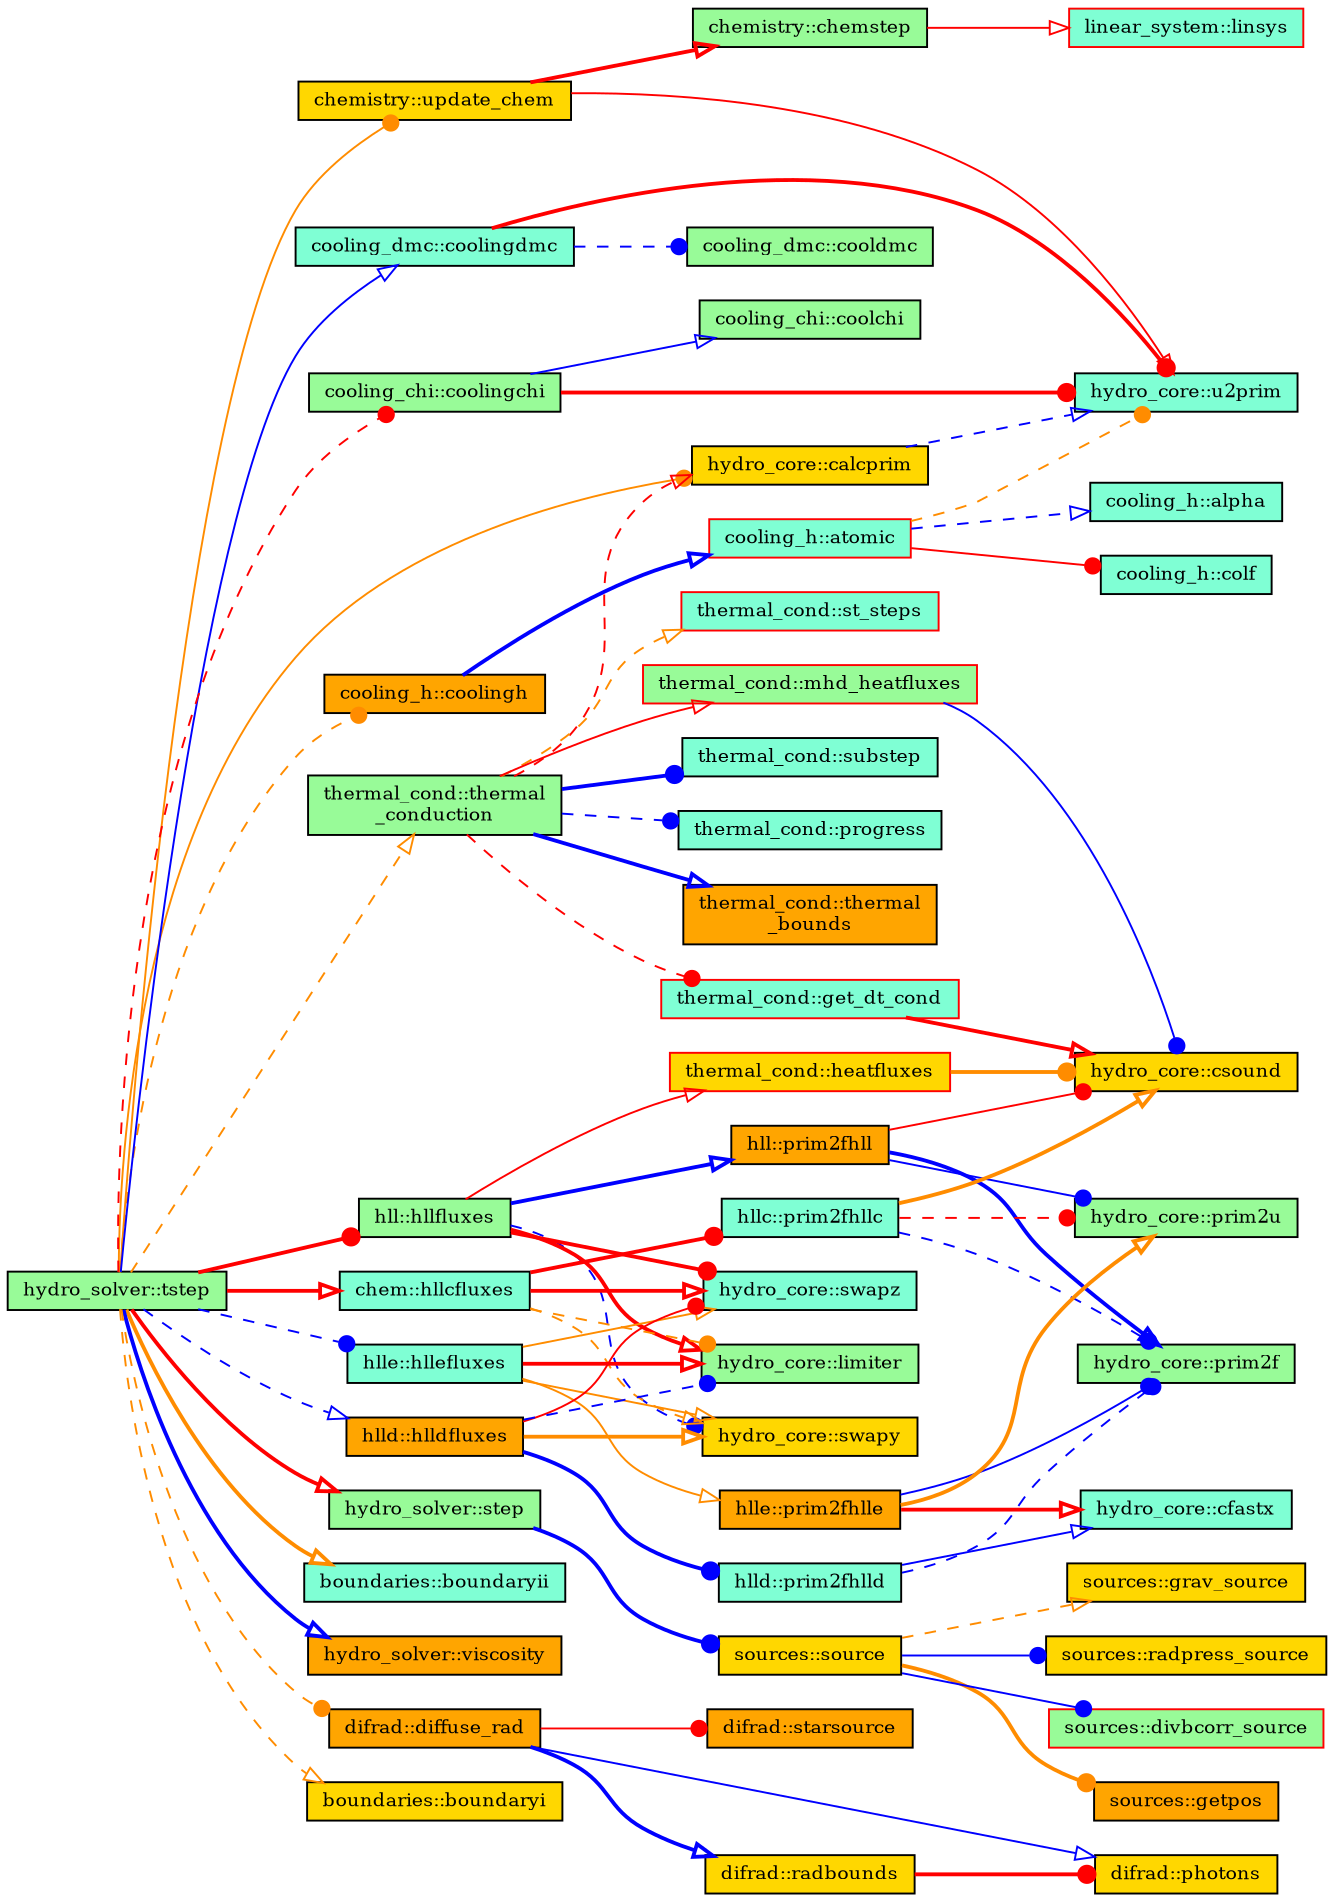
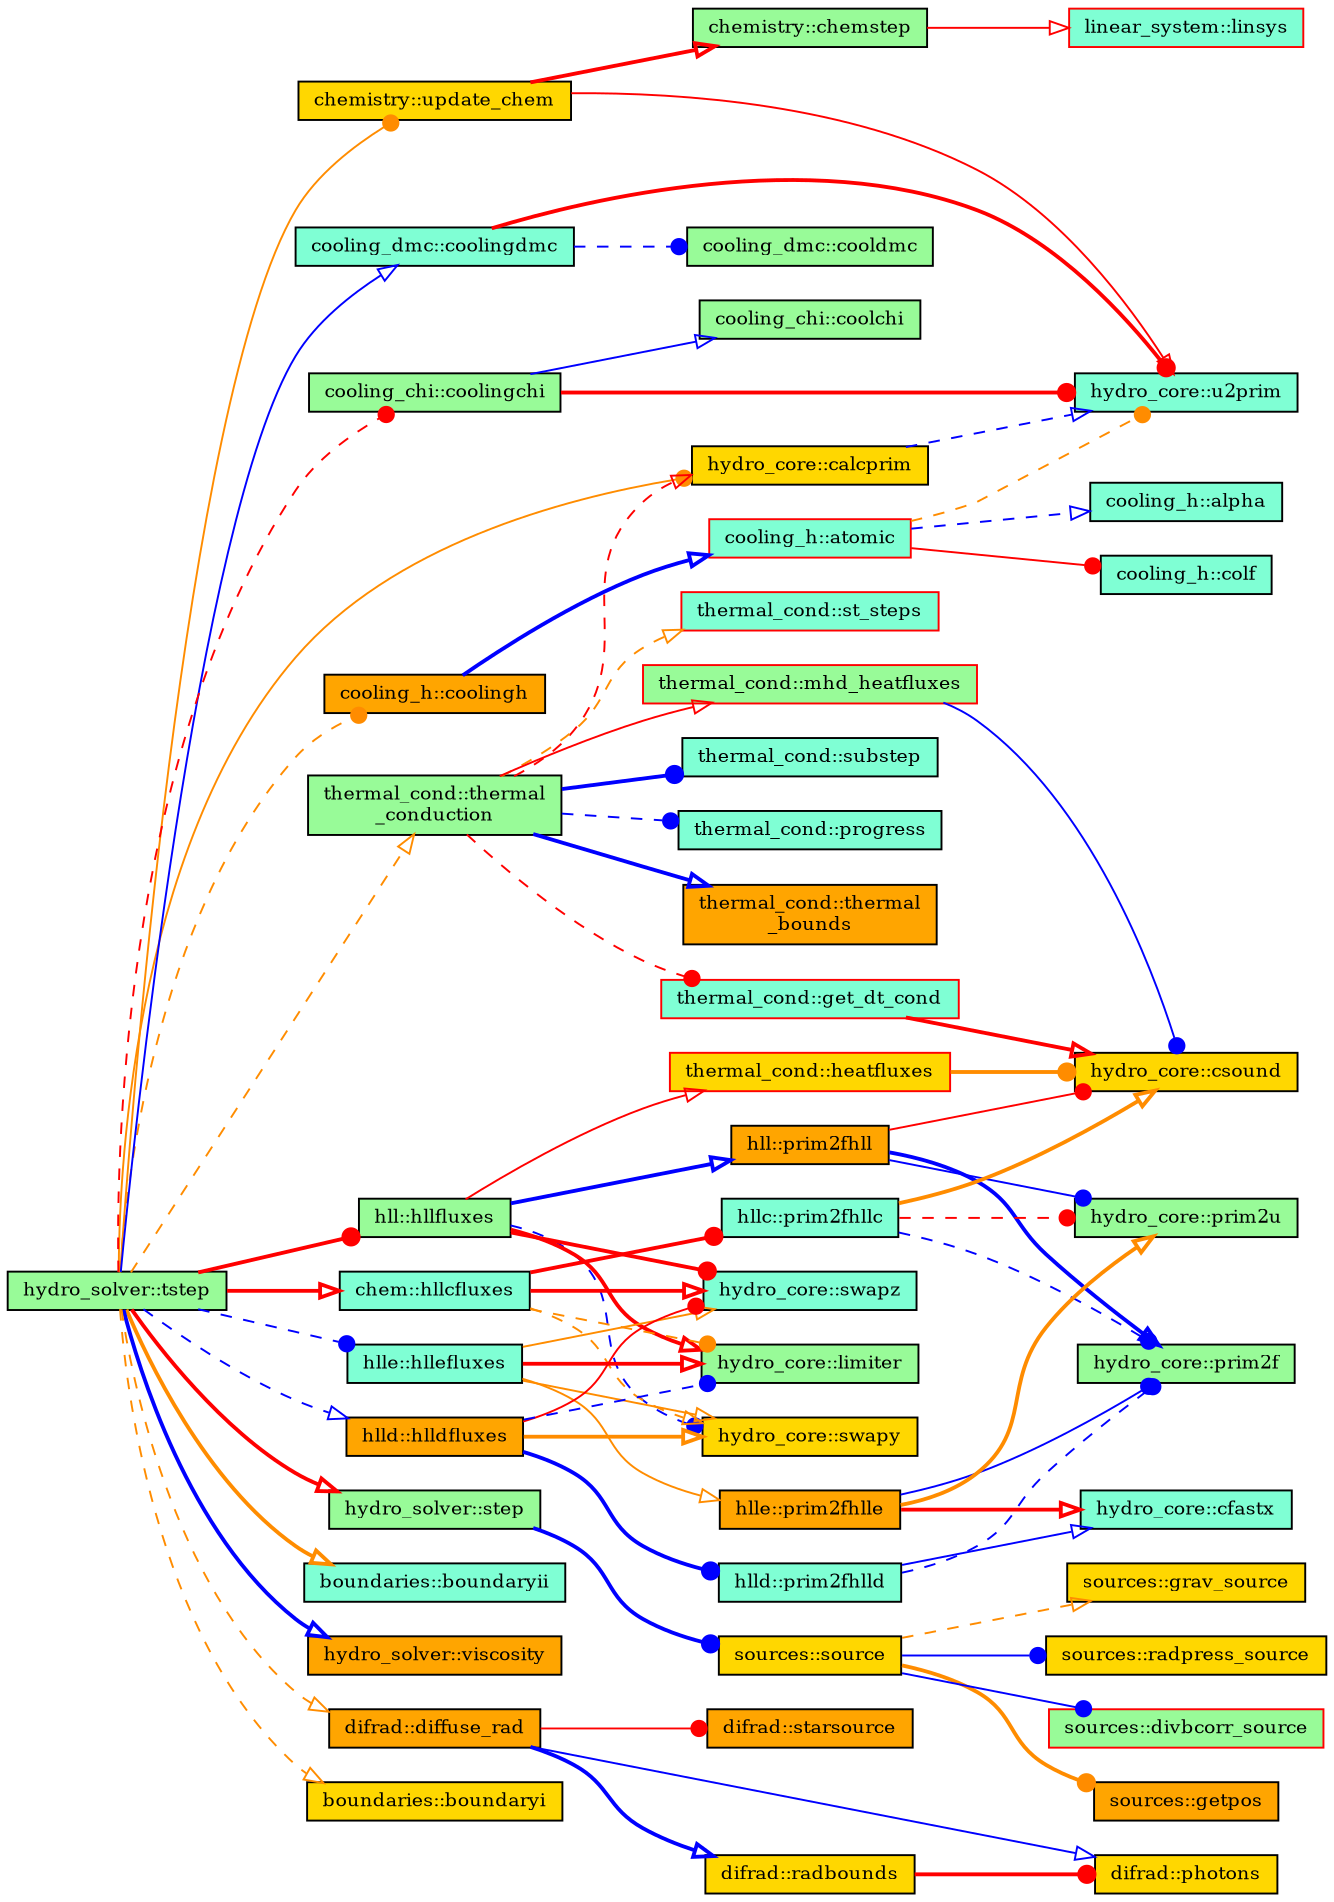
(182, 1526) -> (182, 1526)
